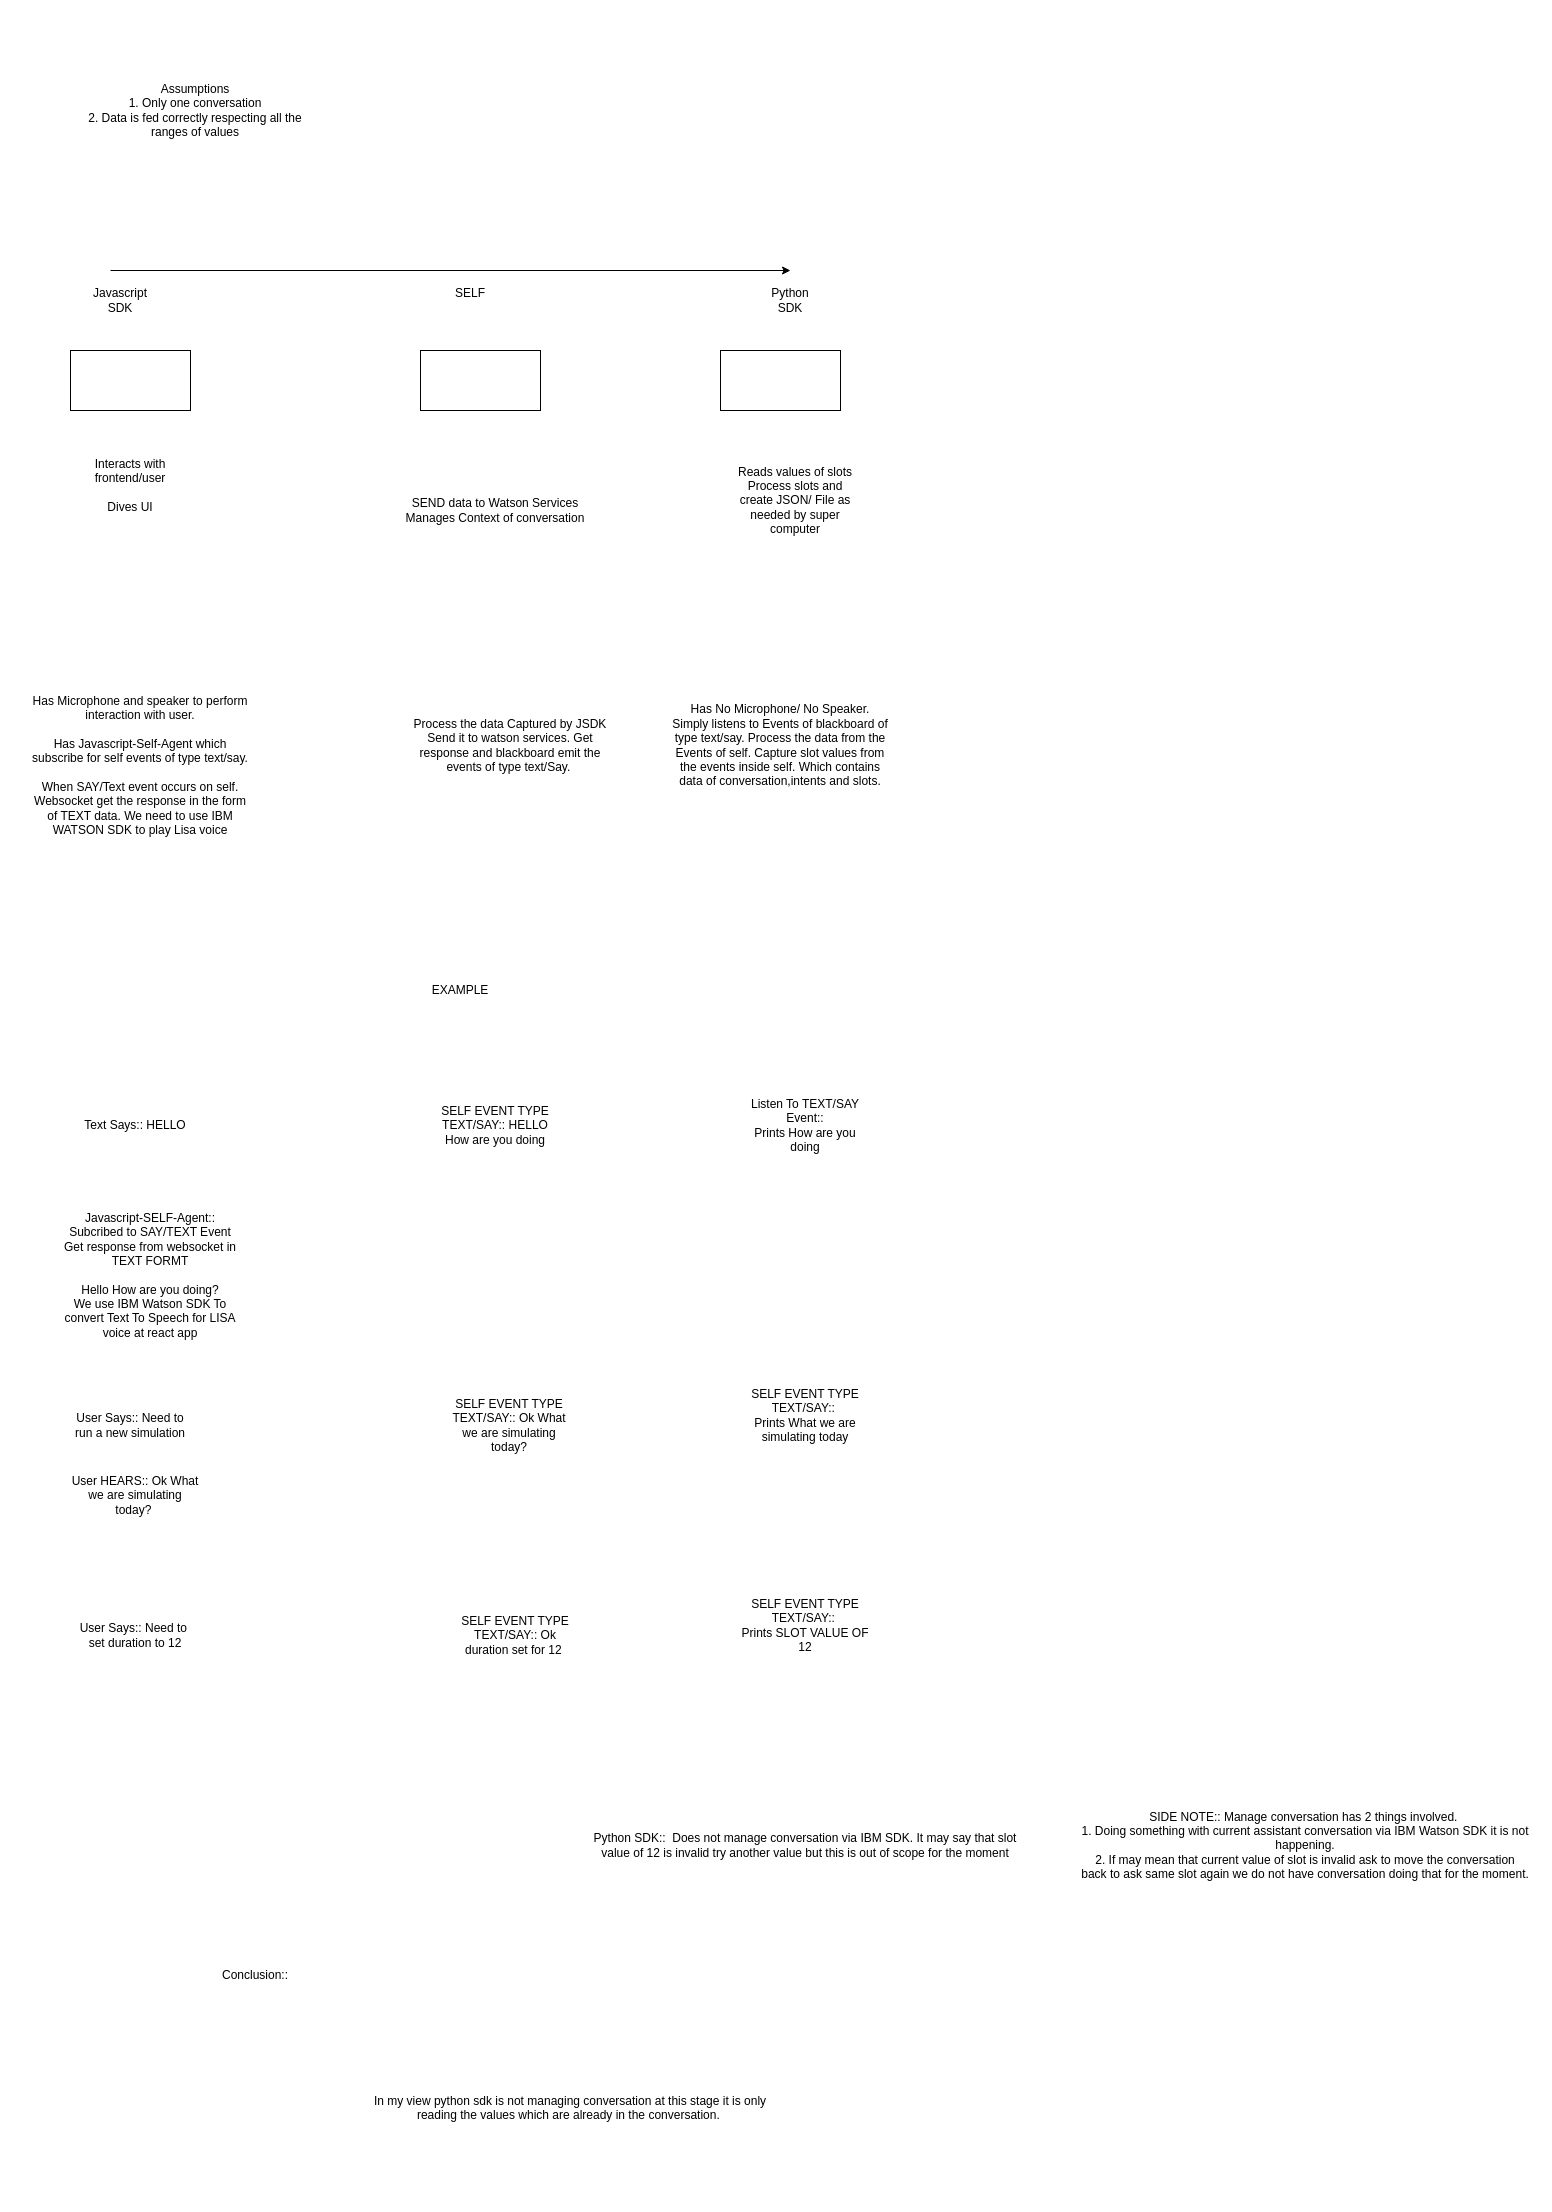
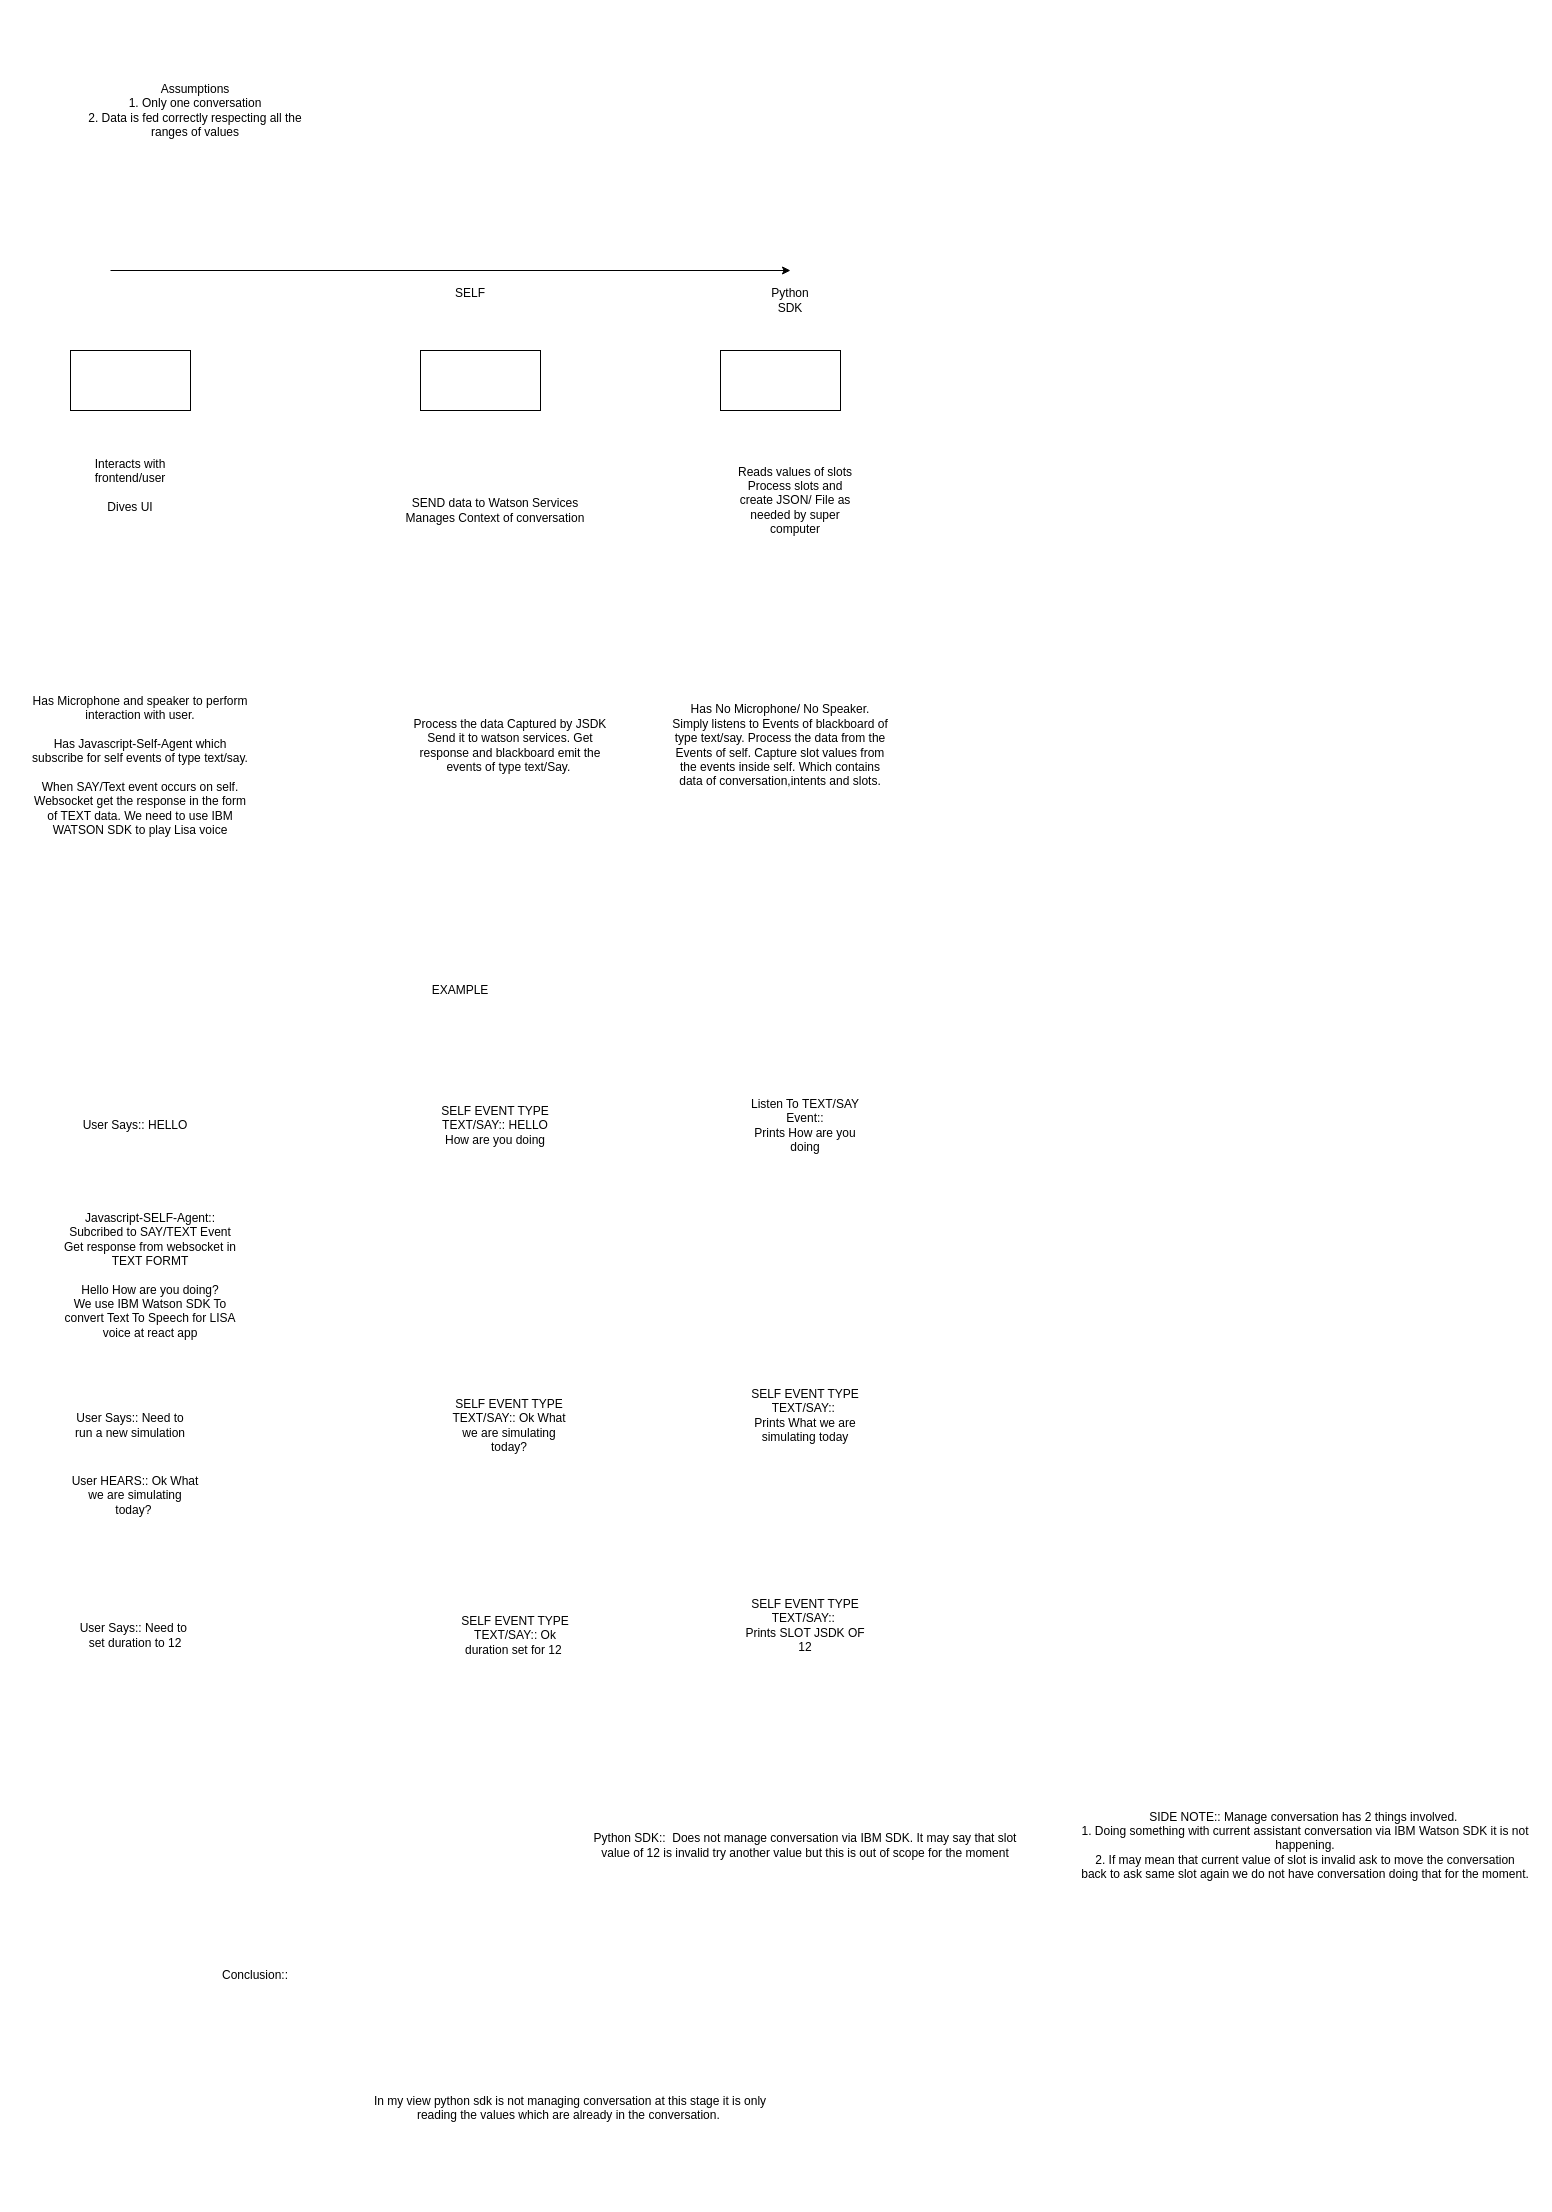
(121, 301) -> none
(136, 1126) -> (136, 1126)
(806, 1626) -> (806, 1626)
